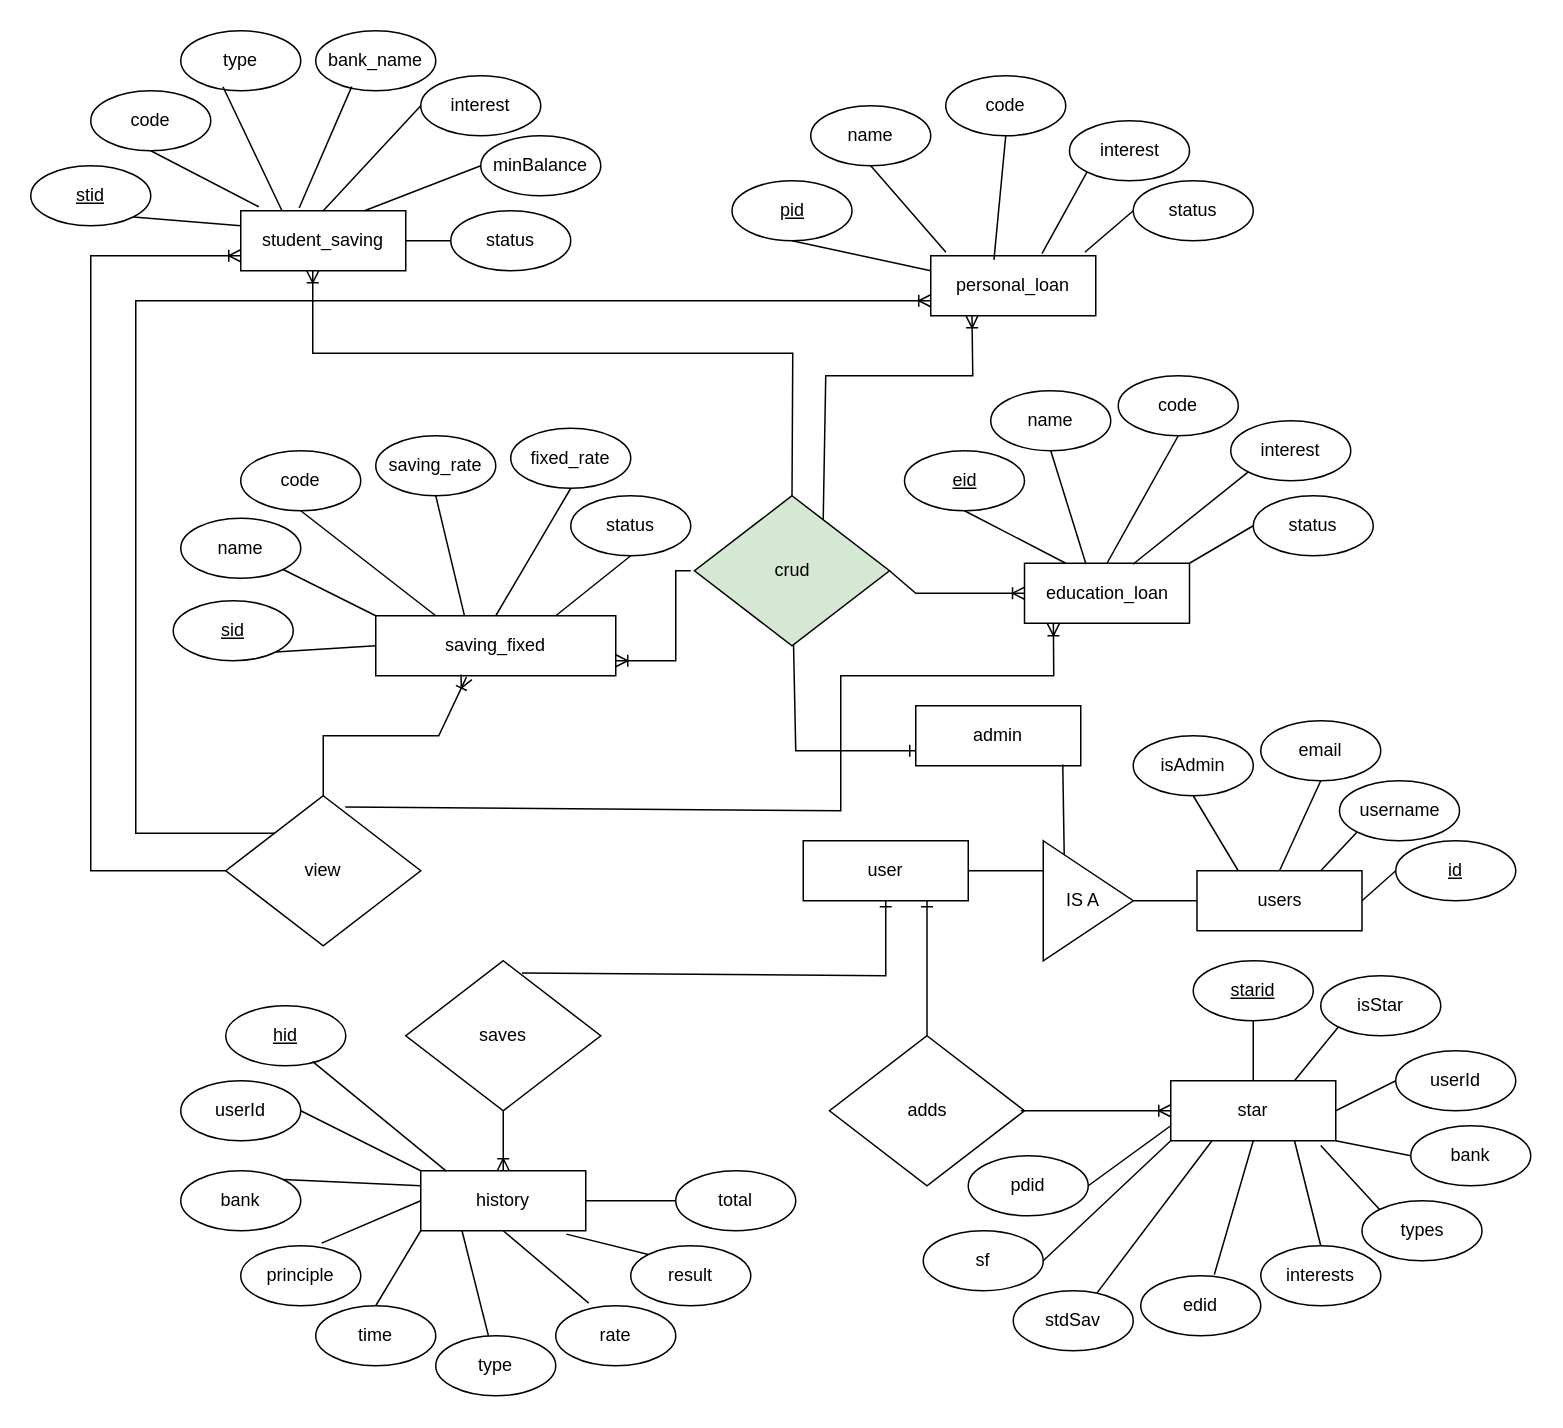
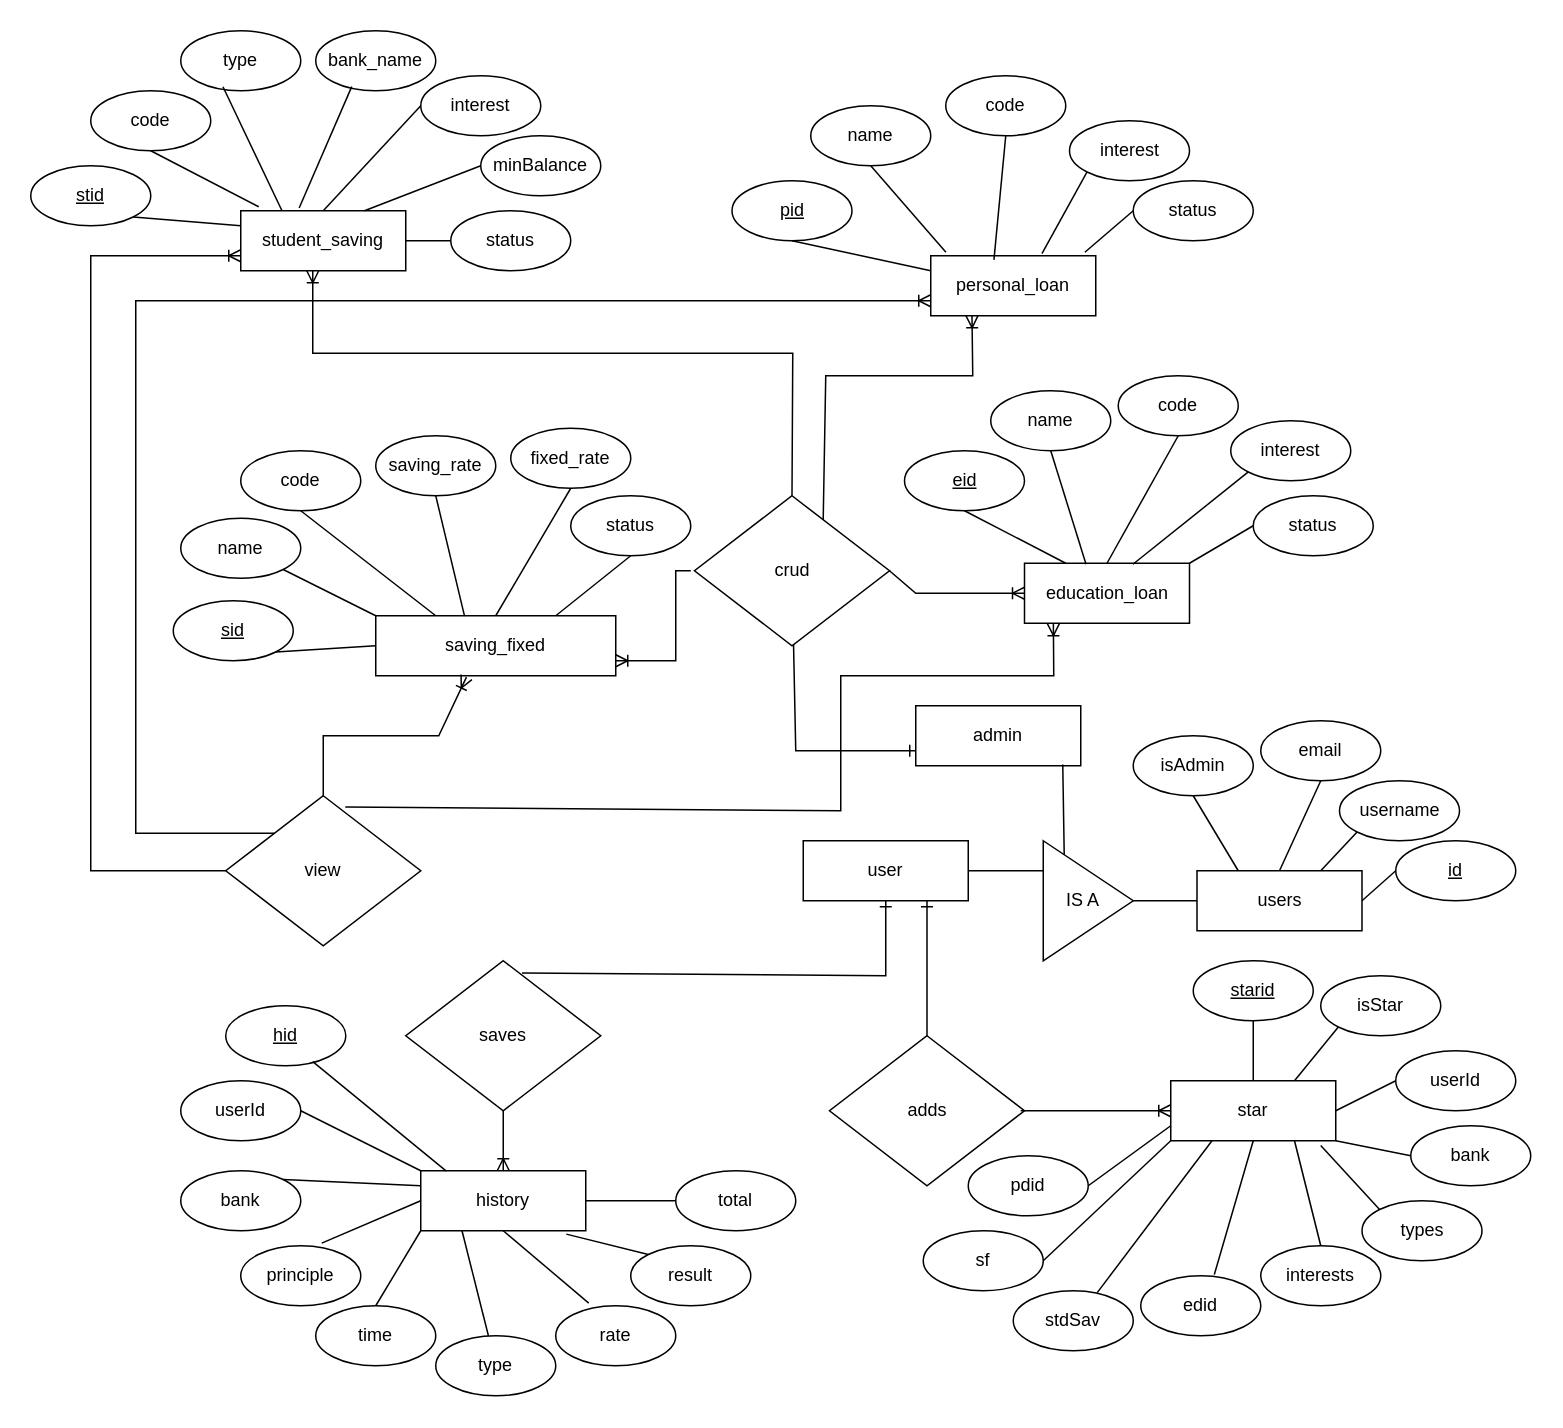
(792, 571) -> (792, 571)
